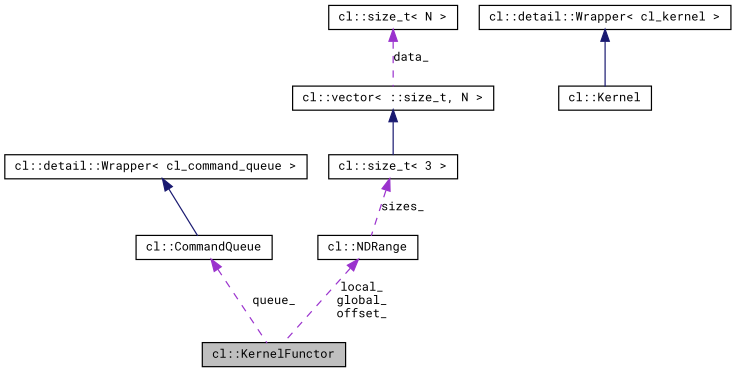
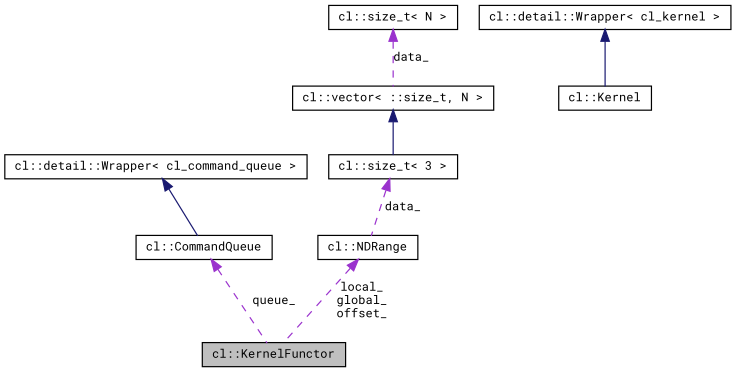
(403, 207) -> (403, 207)
